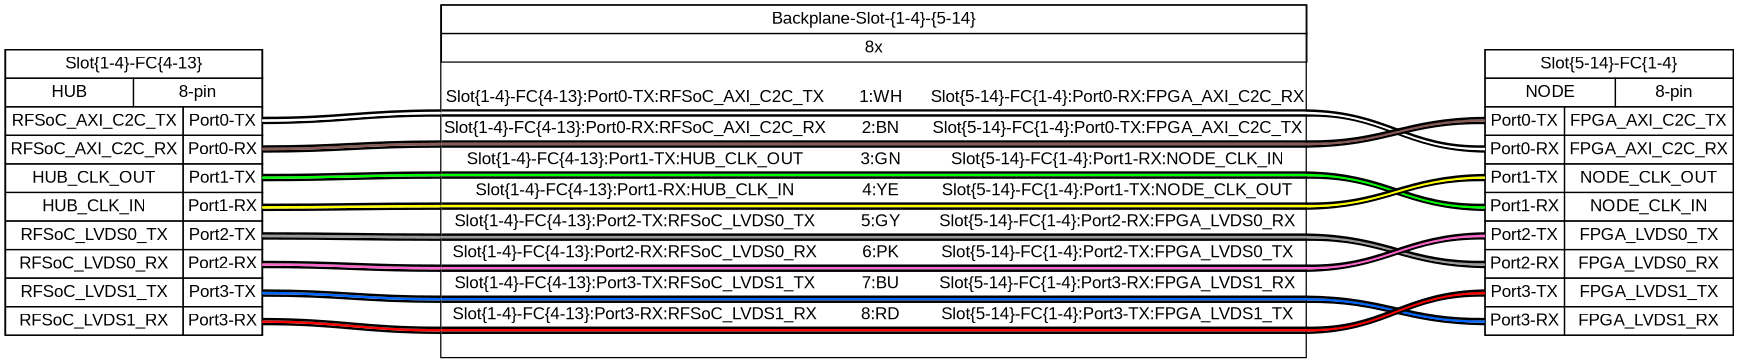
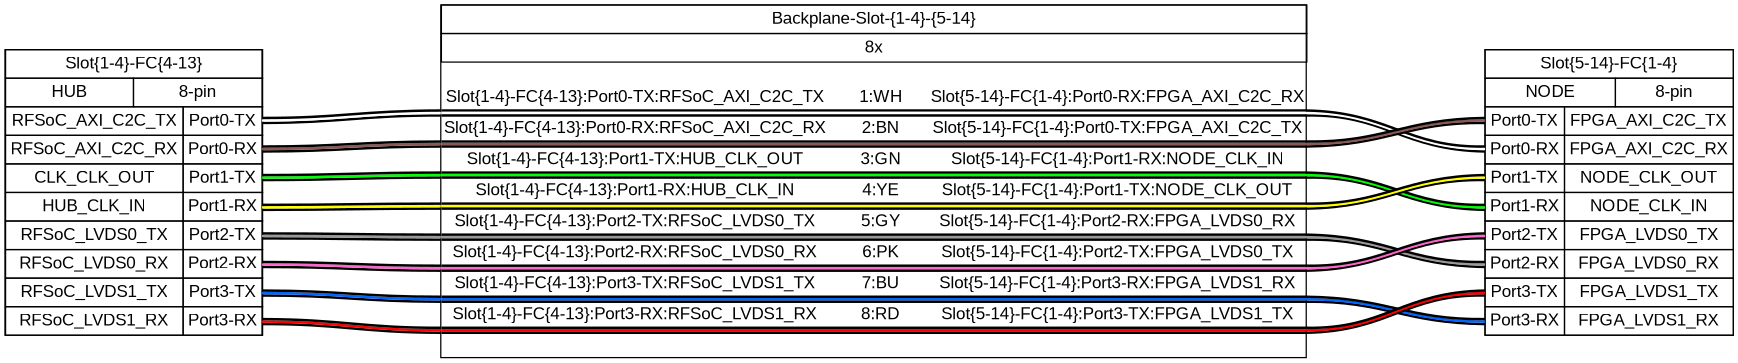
(94, 178) -> (94, 178)
